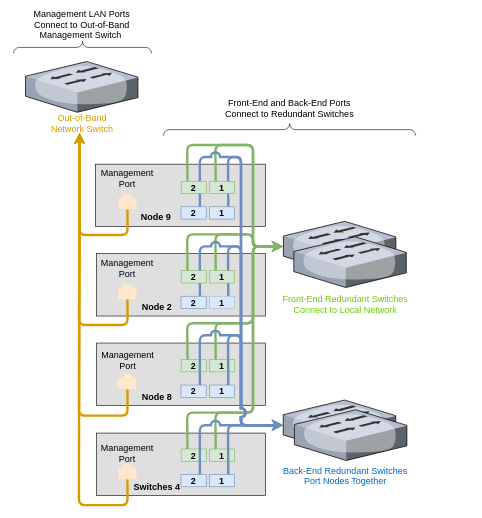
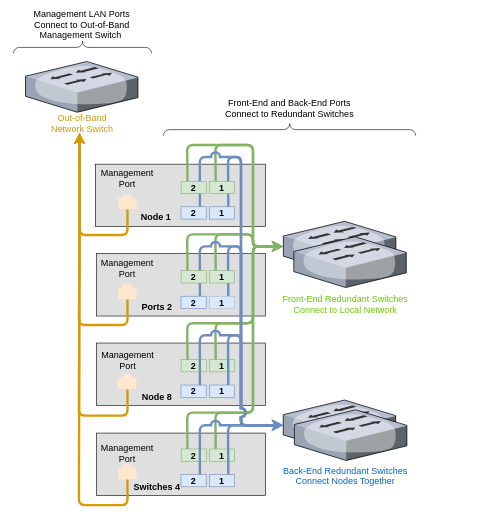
(156, 216) -> (156, 216)
(157, 306) -> (157, 306)
(345, 476) -> (345, 476)
